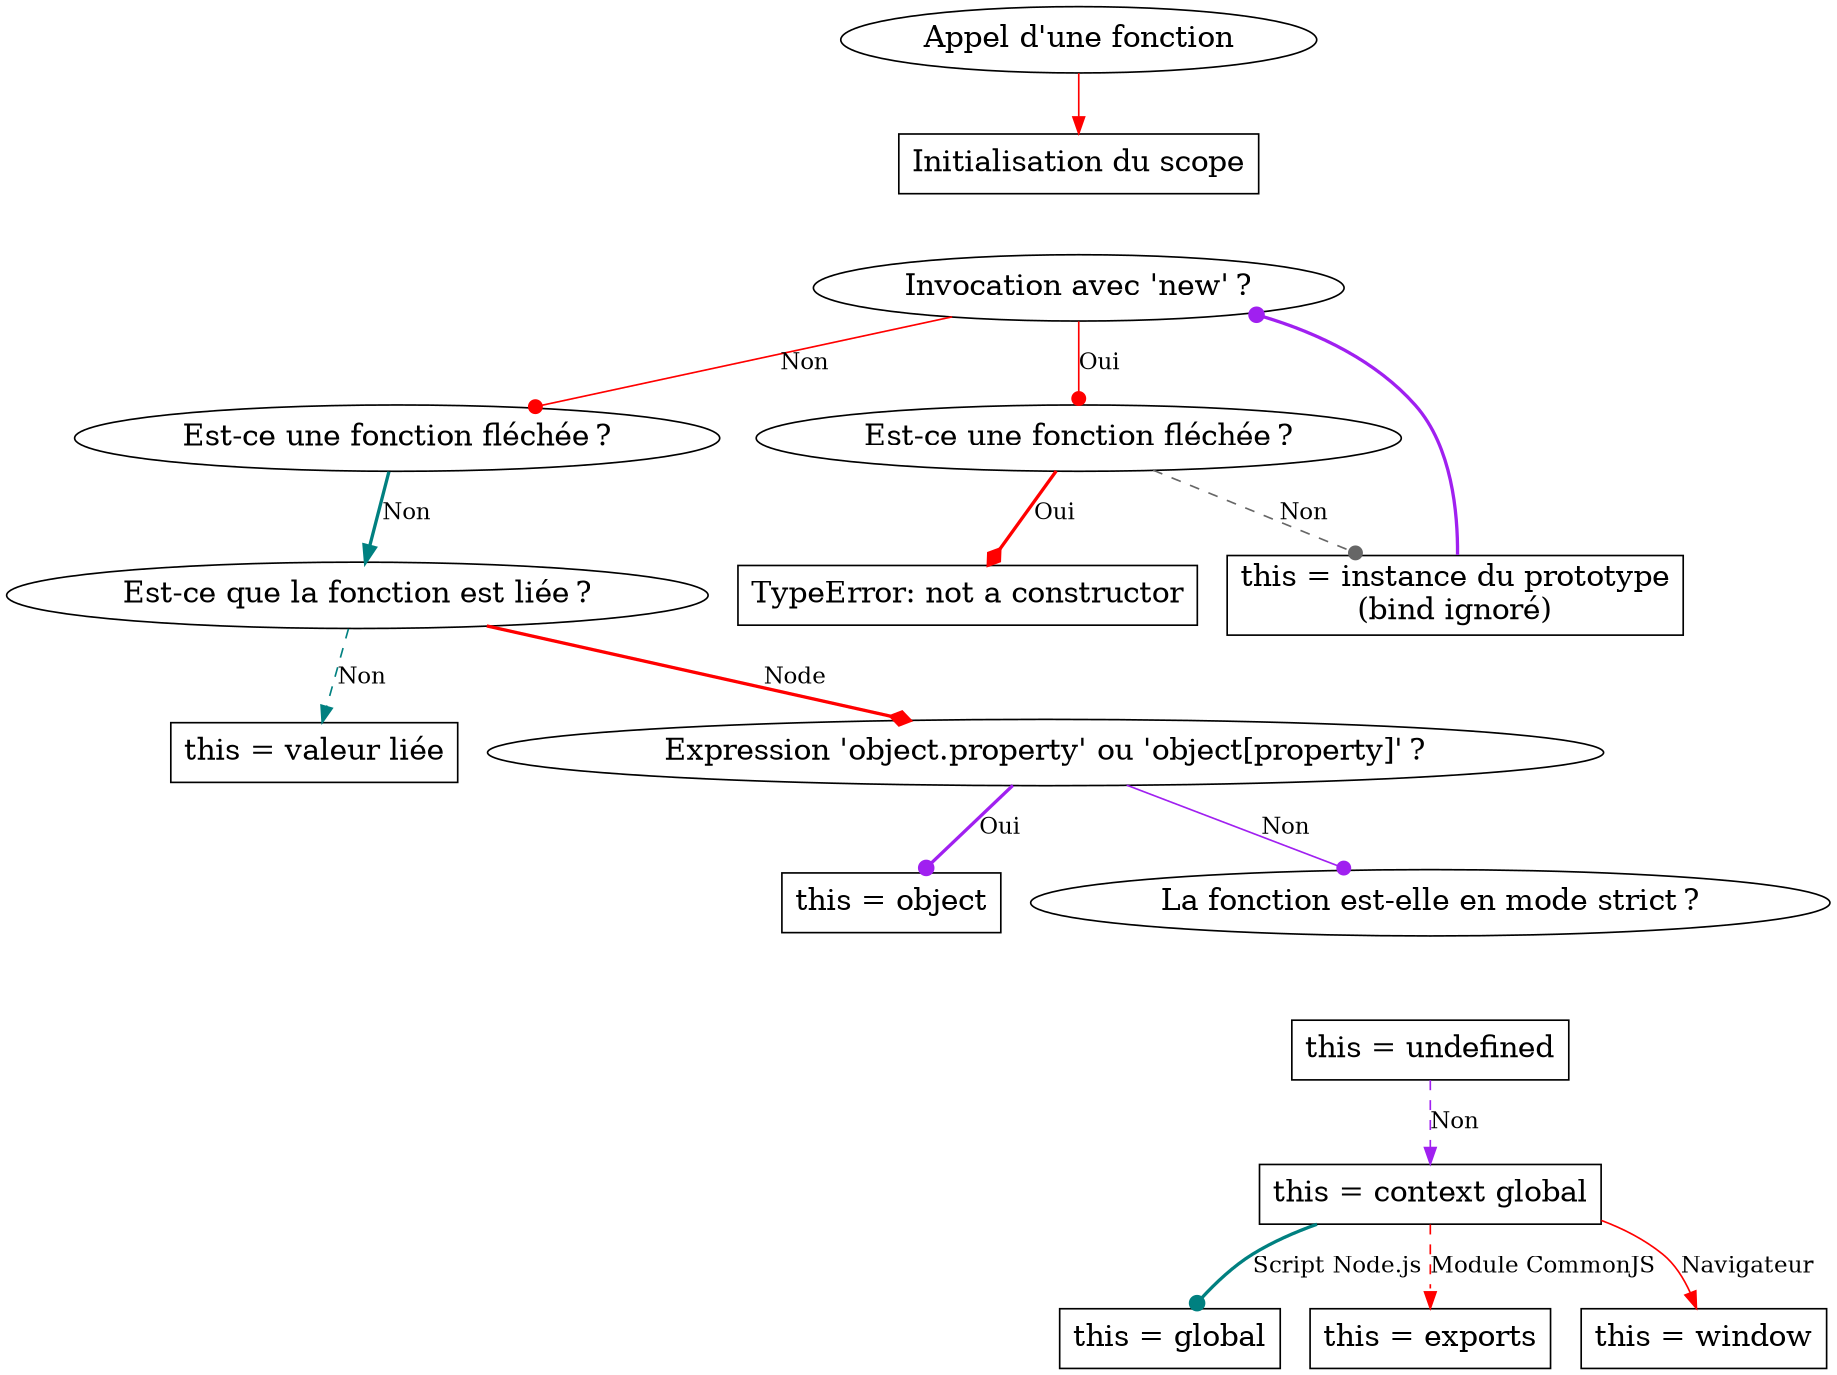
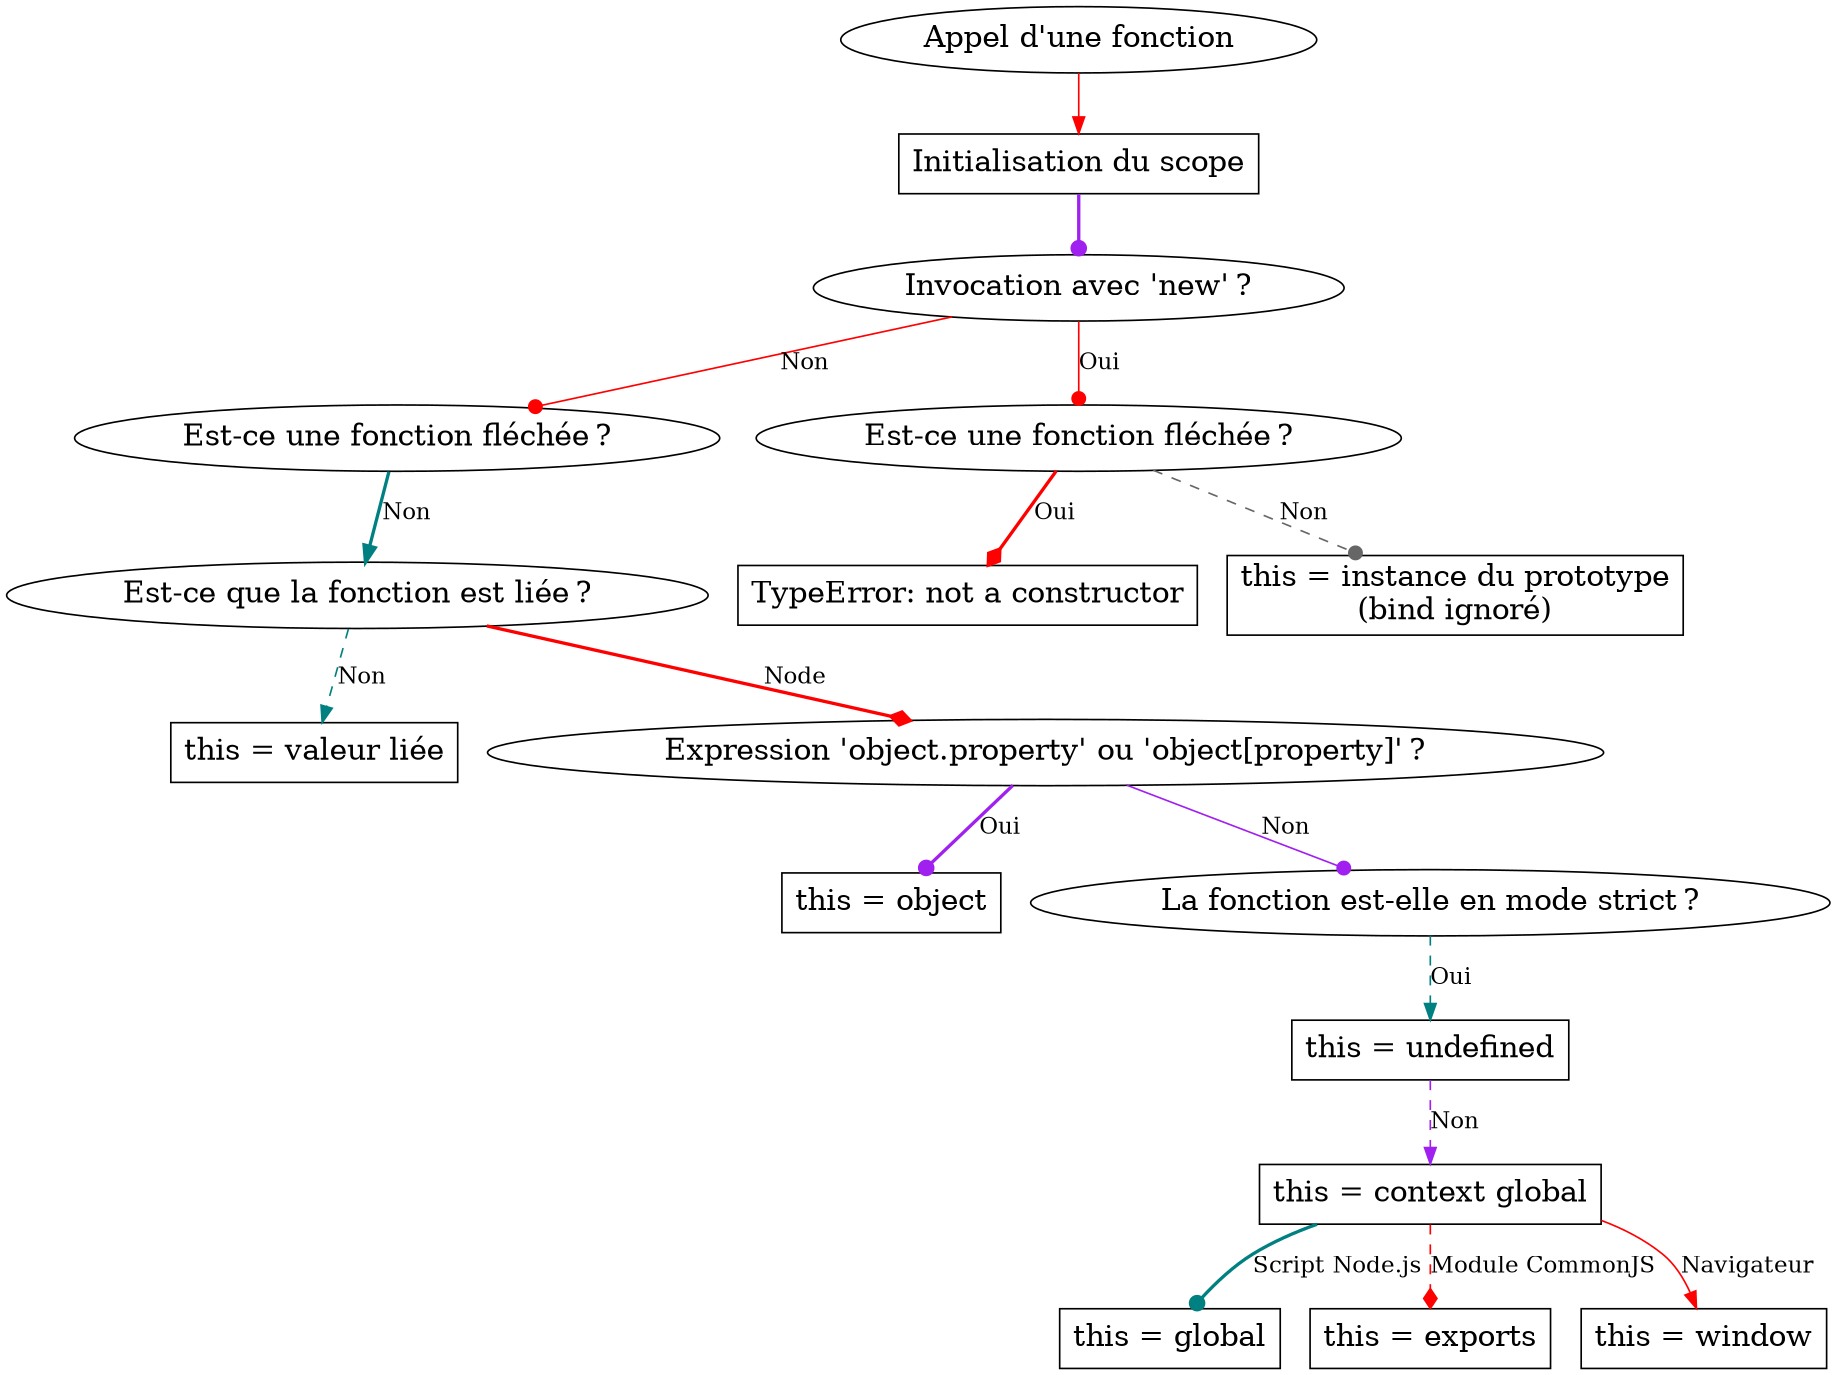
(1409, 398) -> (1079, 218)
none -> (1430, 970)
(1430, 1256) -> (1430, 1256)
